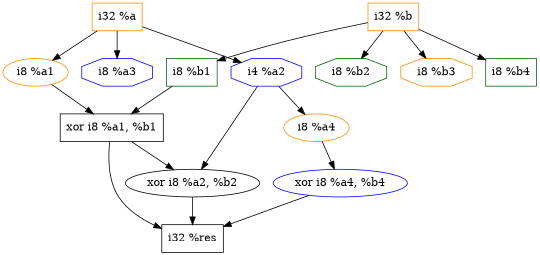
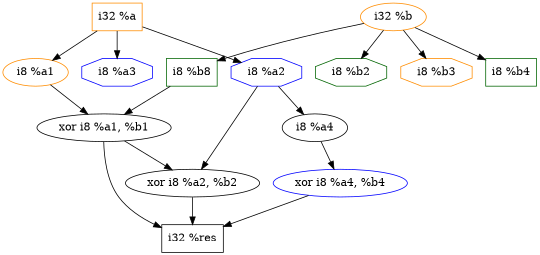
(393, 17) -> (393, 17)
(192, 72) -> (192, 72)
(266, 72) -> (266, 72)
(112, 128) -> (104, 128)
(316, 128) -> (315, 128)
